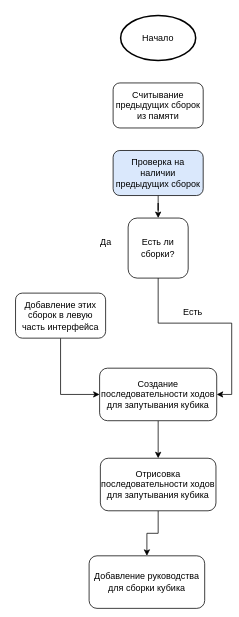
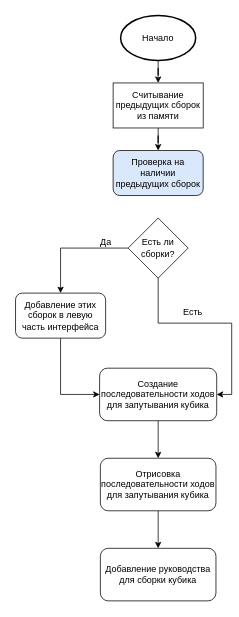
none -> (158, 72)
(158, 105) -> (158, 105)
none -> (158, 140)
(158, 206) -> none
(158, 248) -> (158, 248)
none -> (60, 267)
(147, 582) -> (158, 574)
